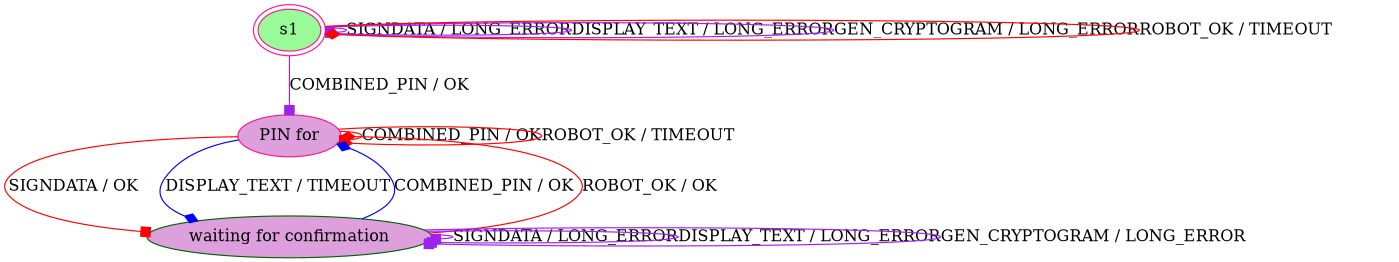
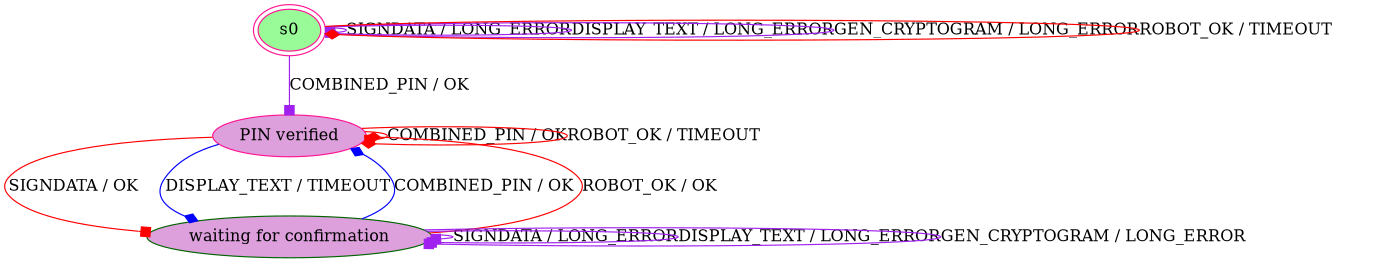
(289, 30) -> (289, 30)
(289, 136) -> (289, 136)
